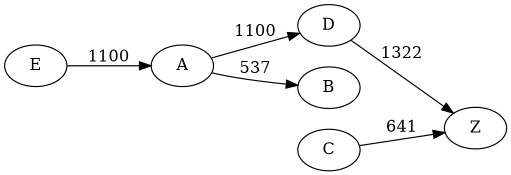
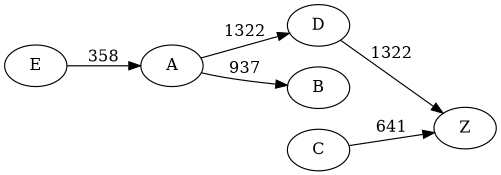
(256, 32) -> (245, 32)
(109, 57) -> (104, 57)
(256, 69) -> (245, 69)
